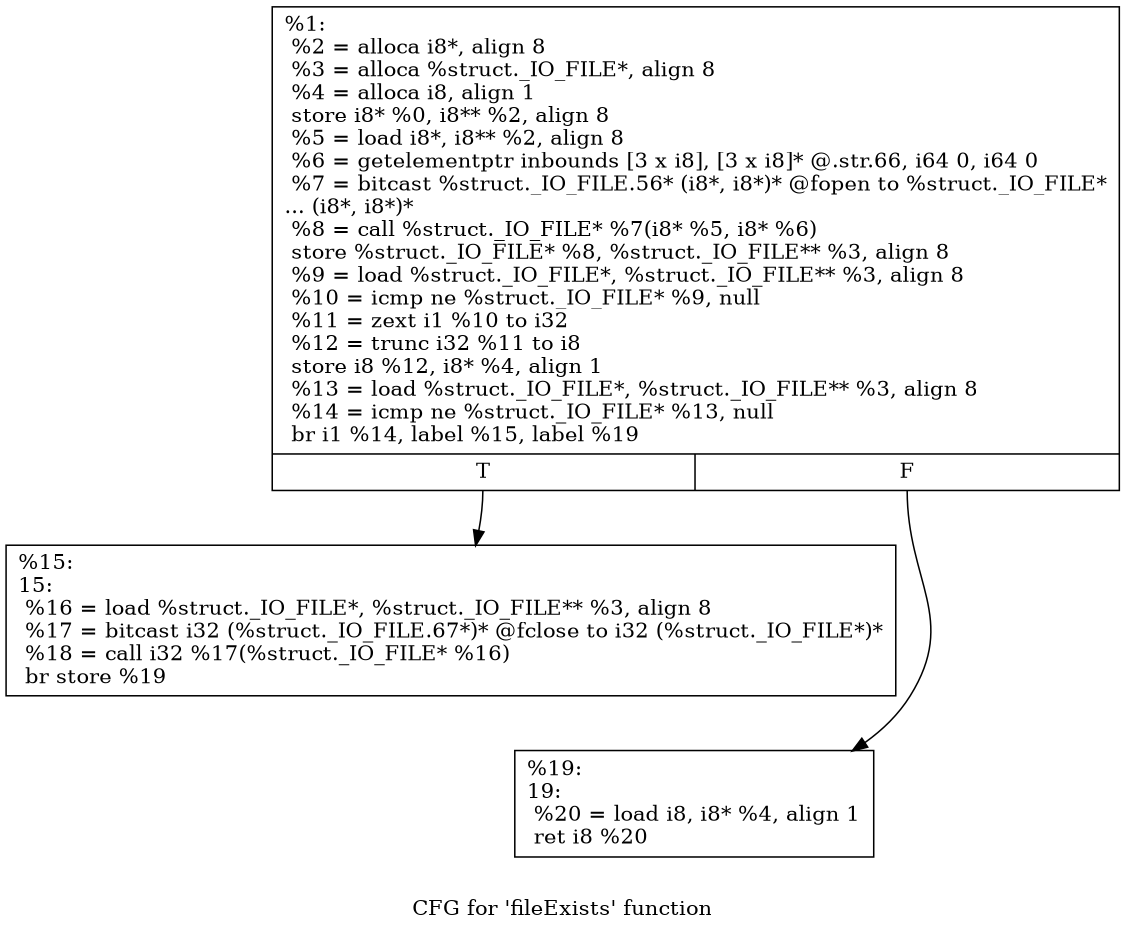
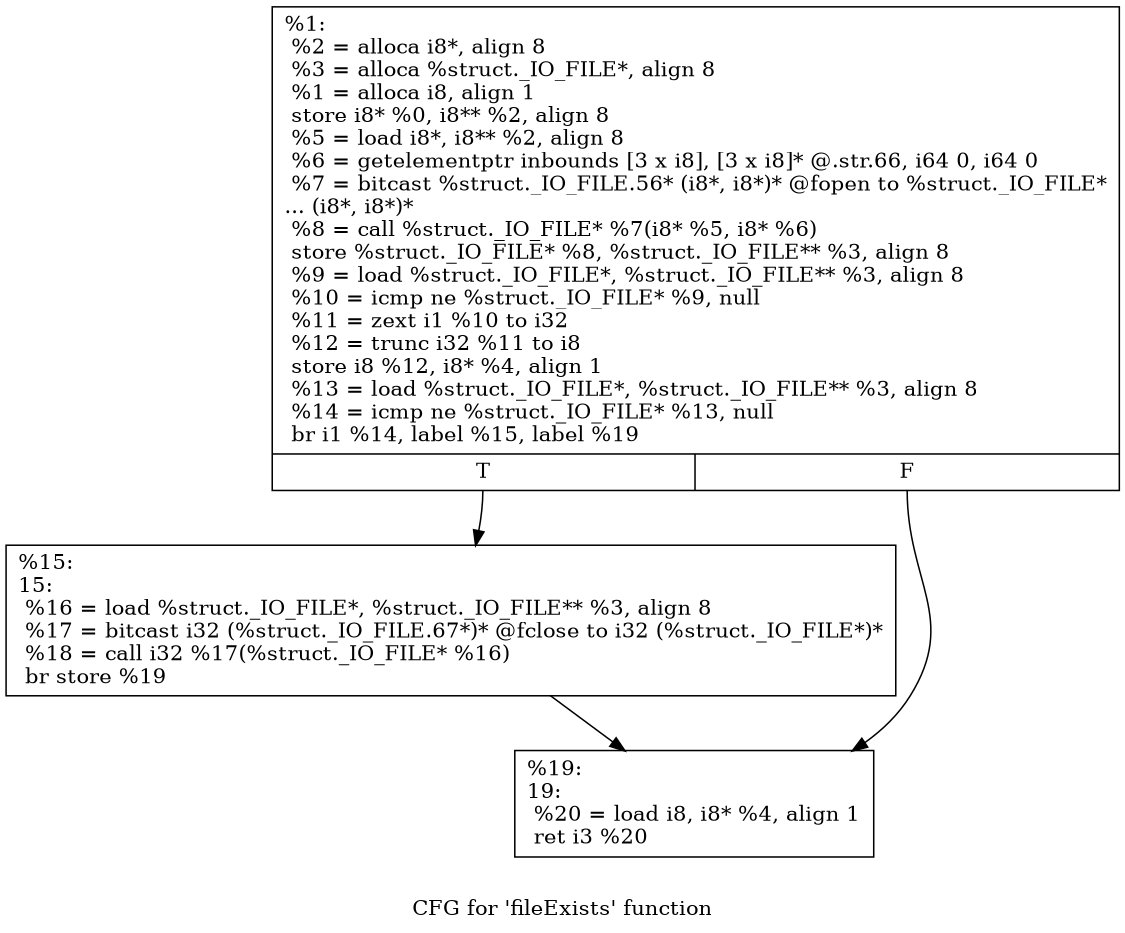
(411, 93) -> (411, 93)
none -> (581, 719)
(588, 837) -> (588, 837)
